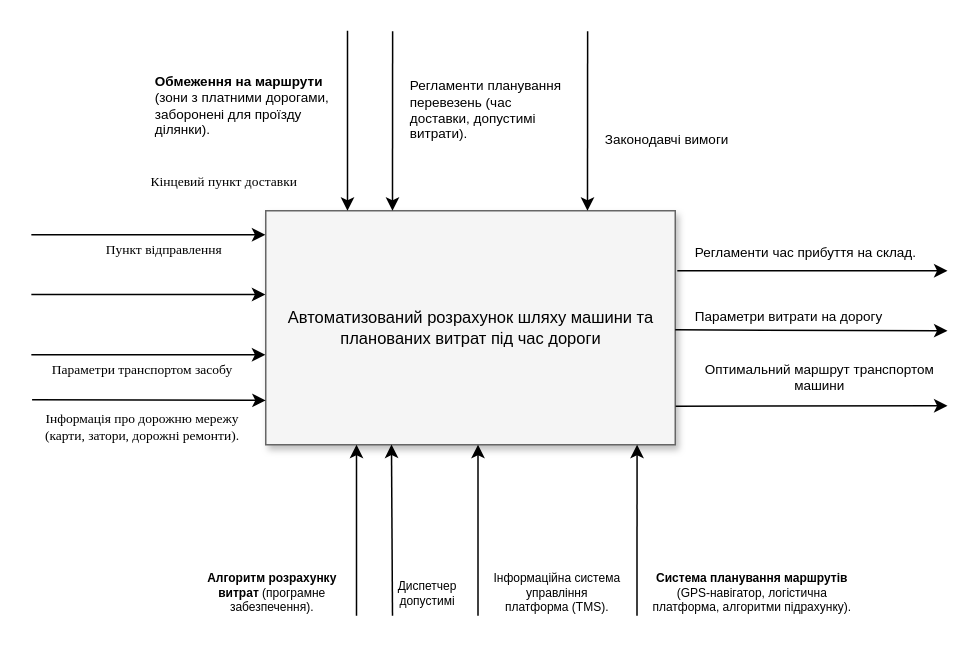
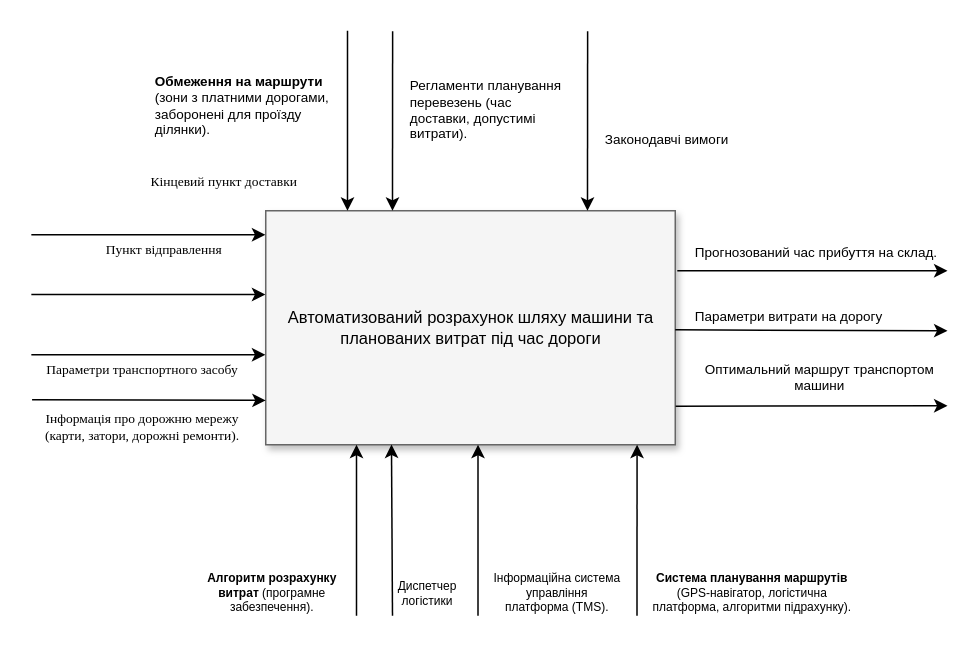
(811, 253) -> (821, 261)
(143, 370) -> (143, 370)
(428, 593) -> (428, 593)
